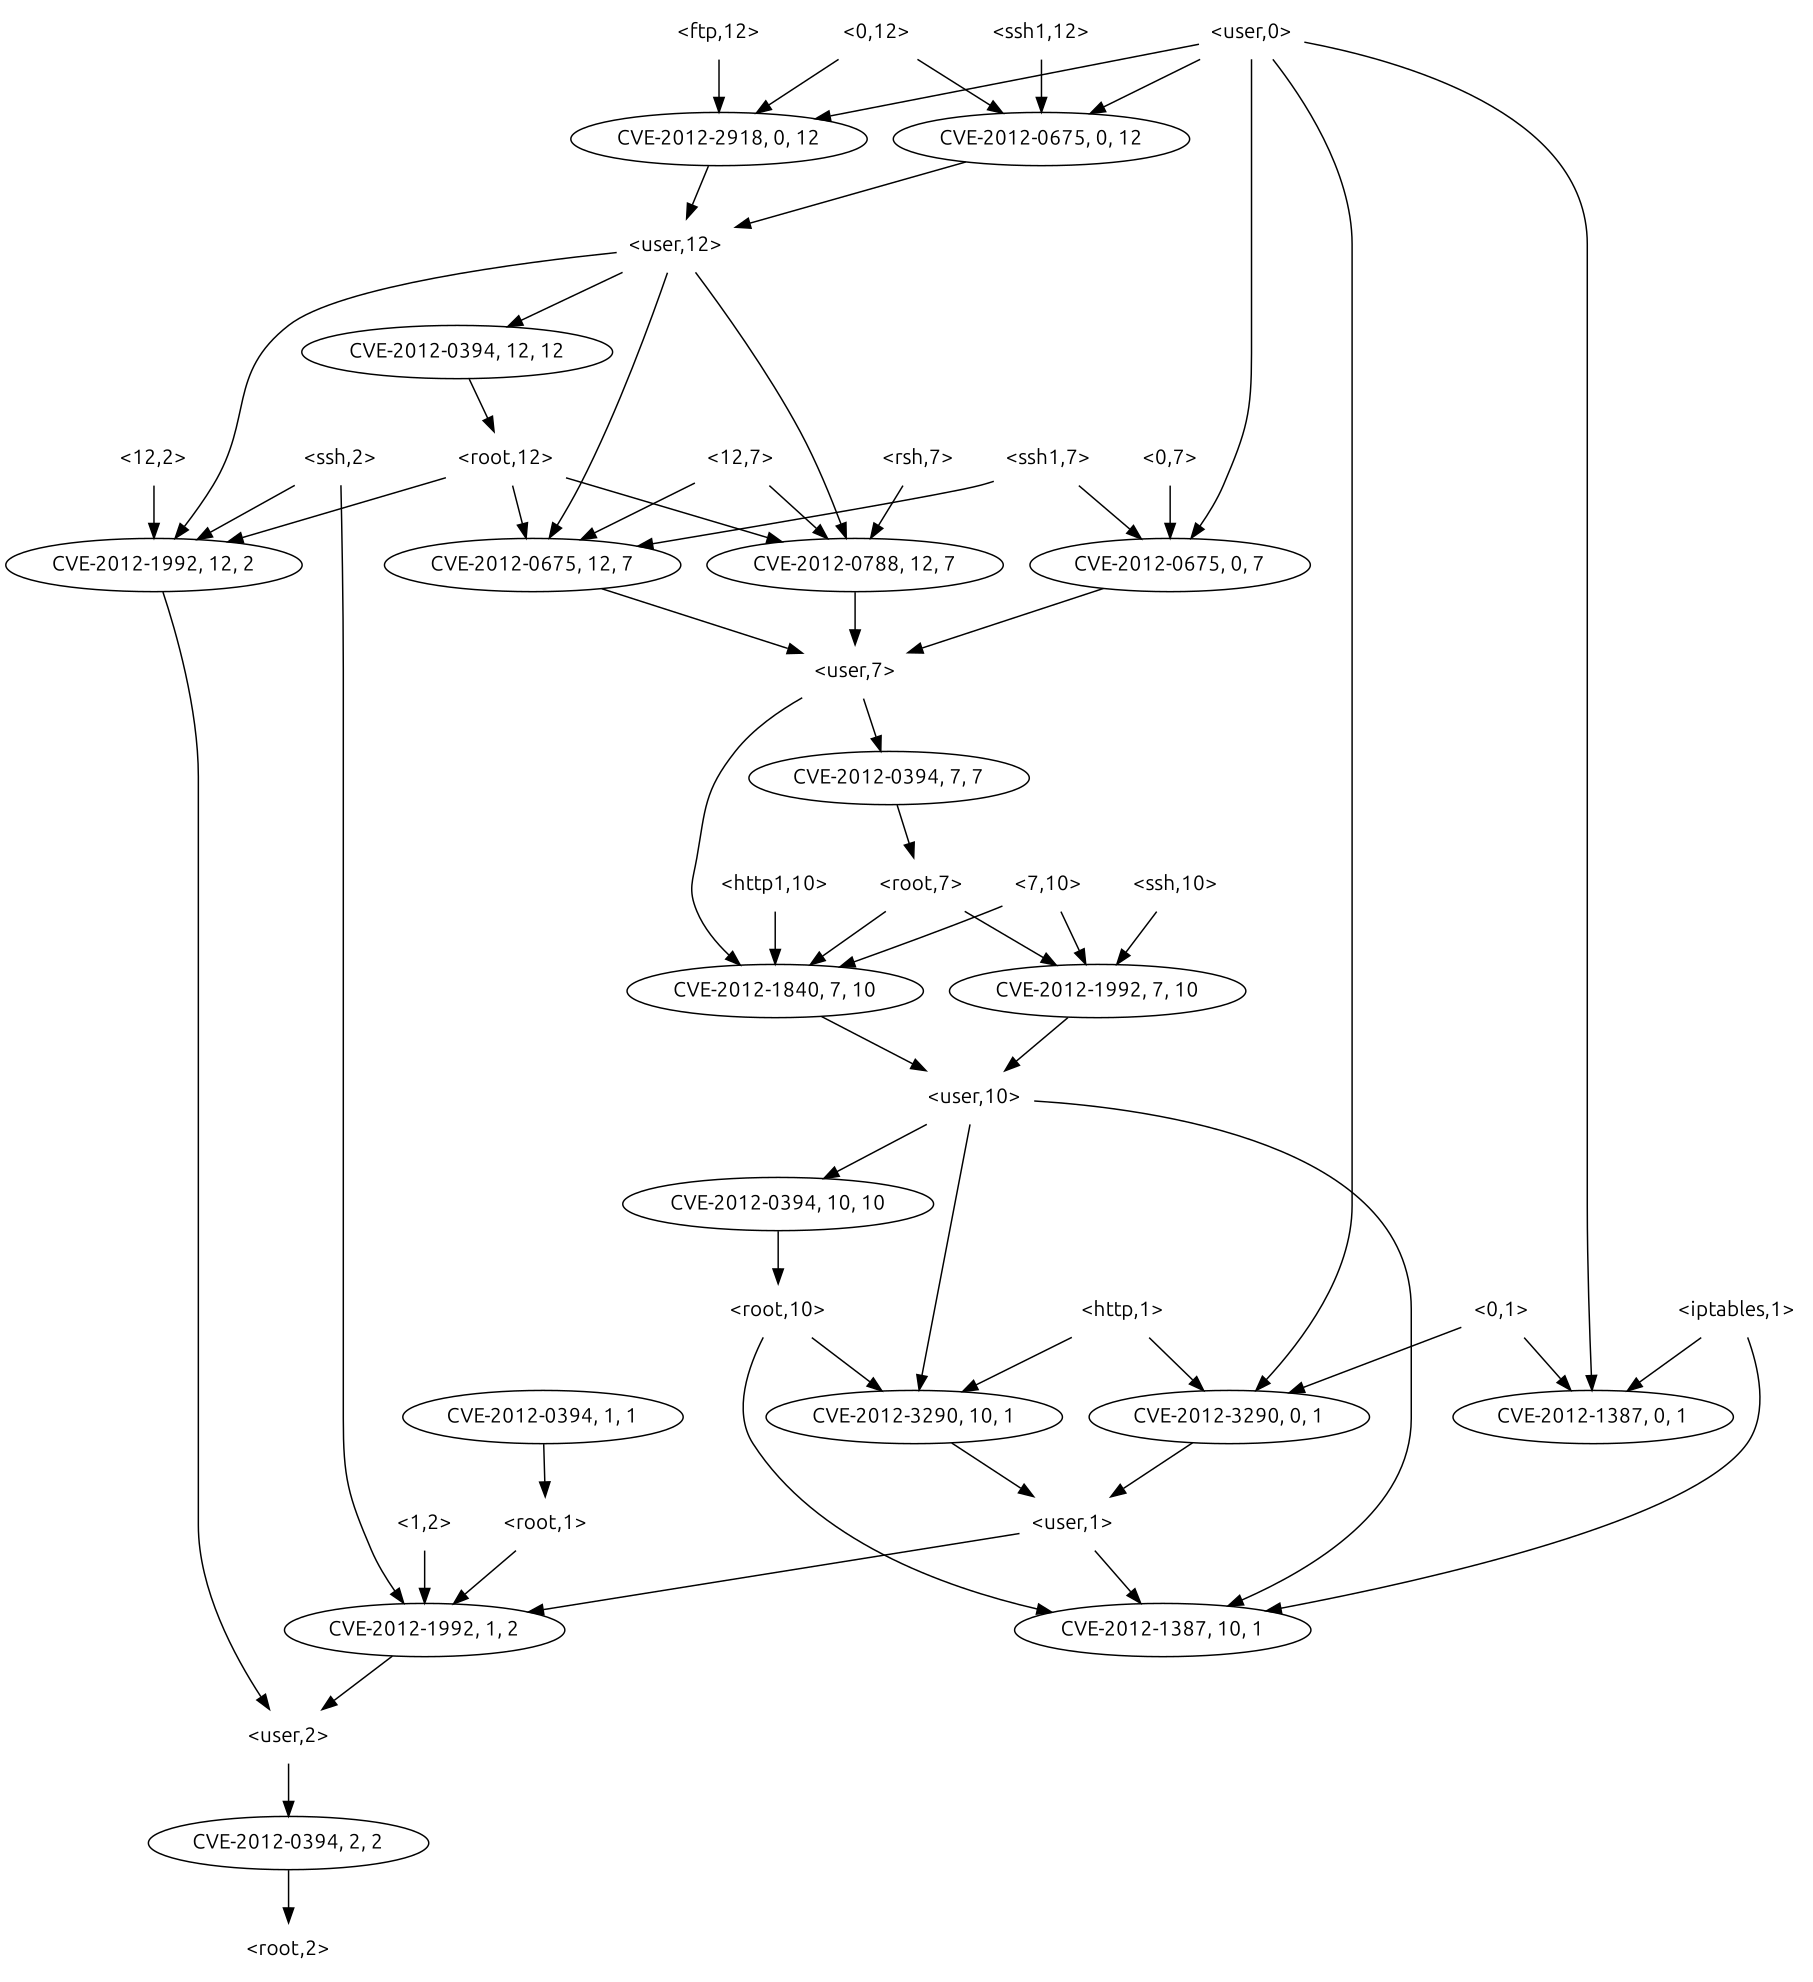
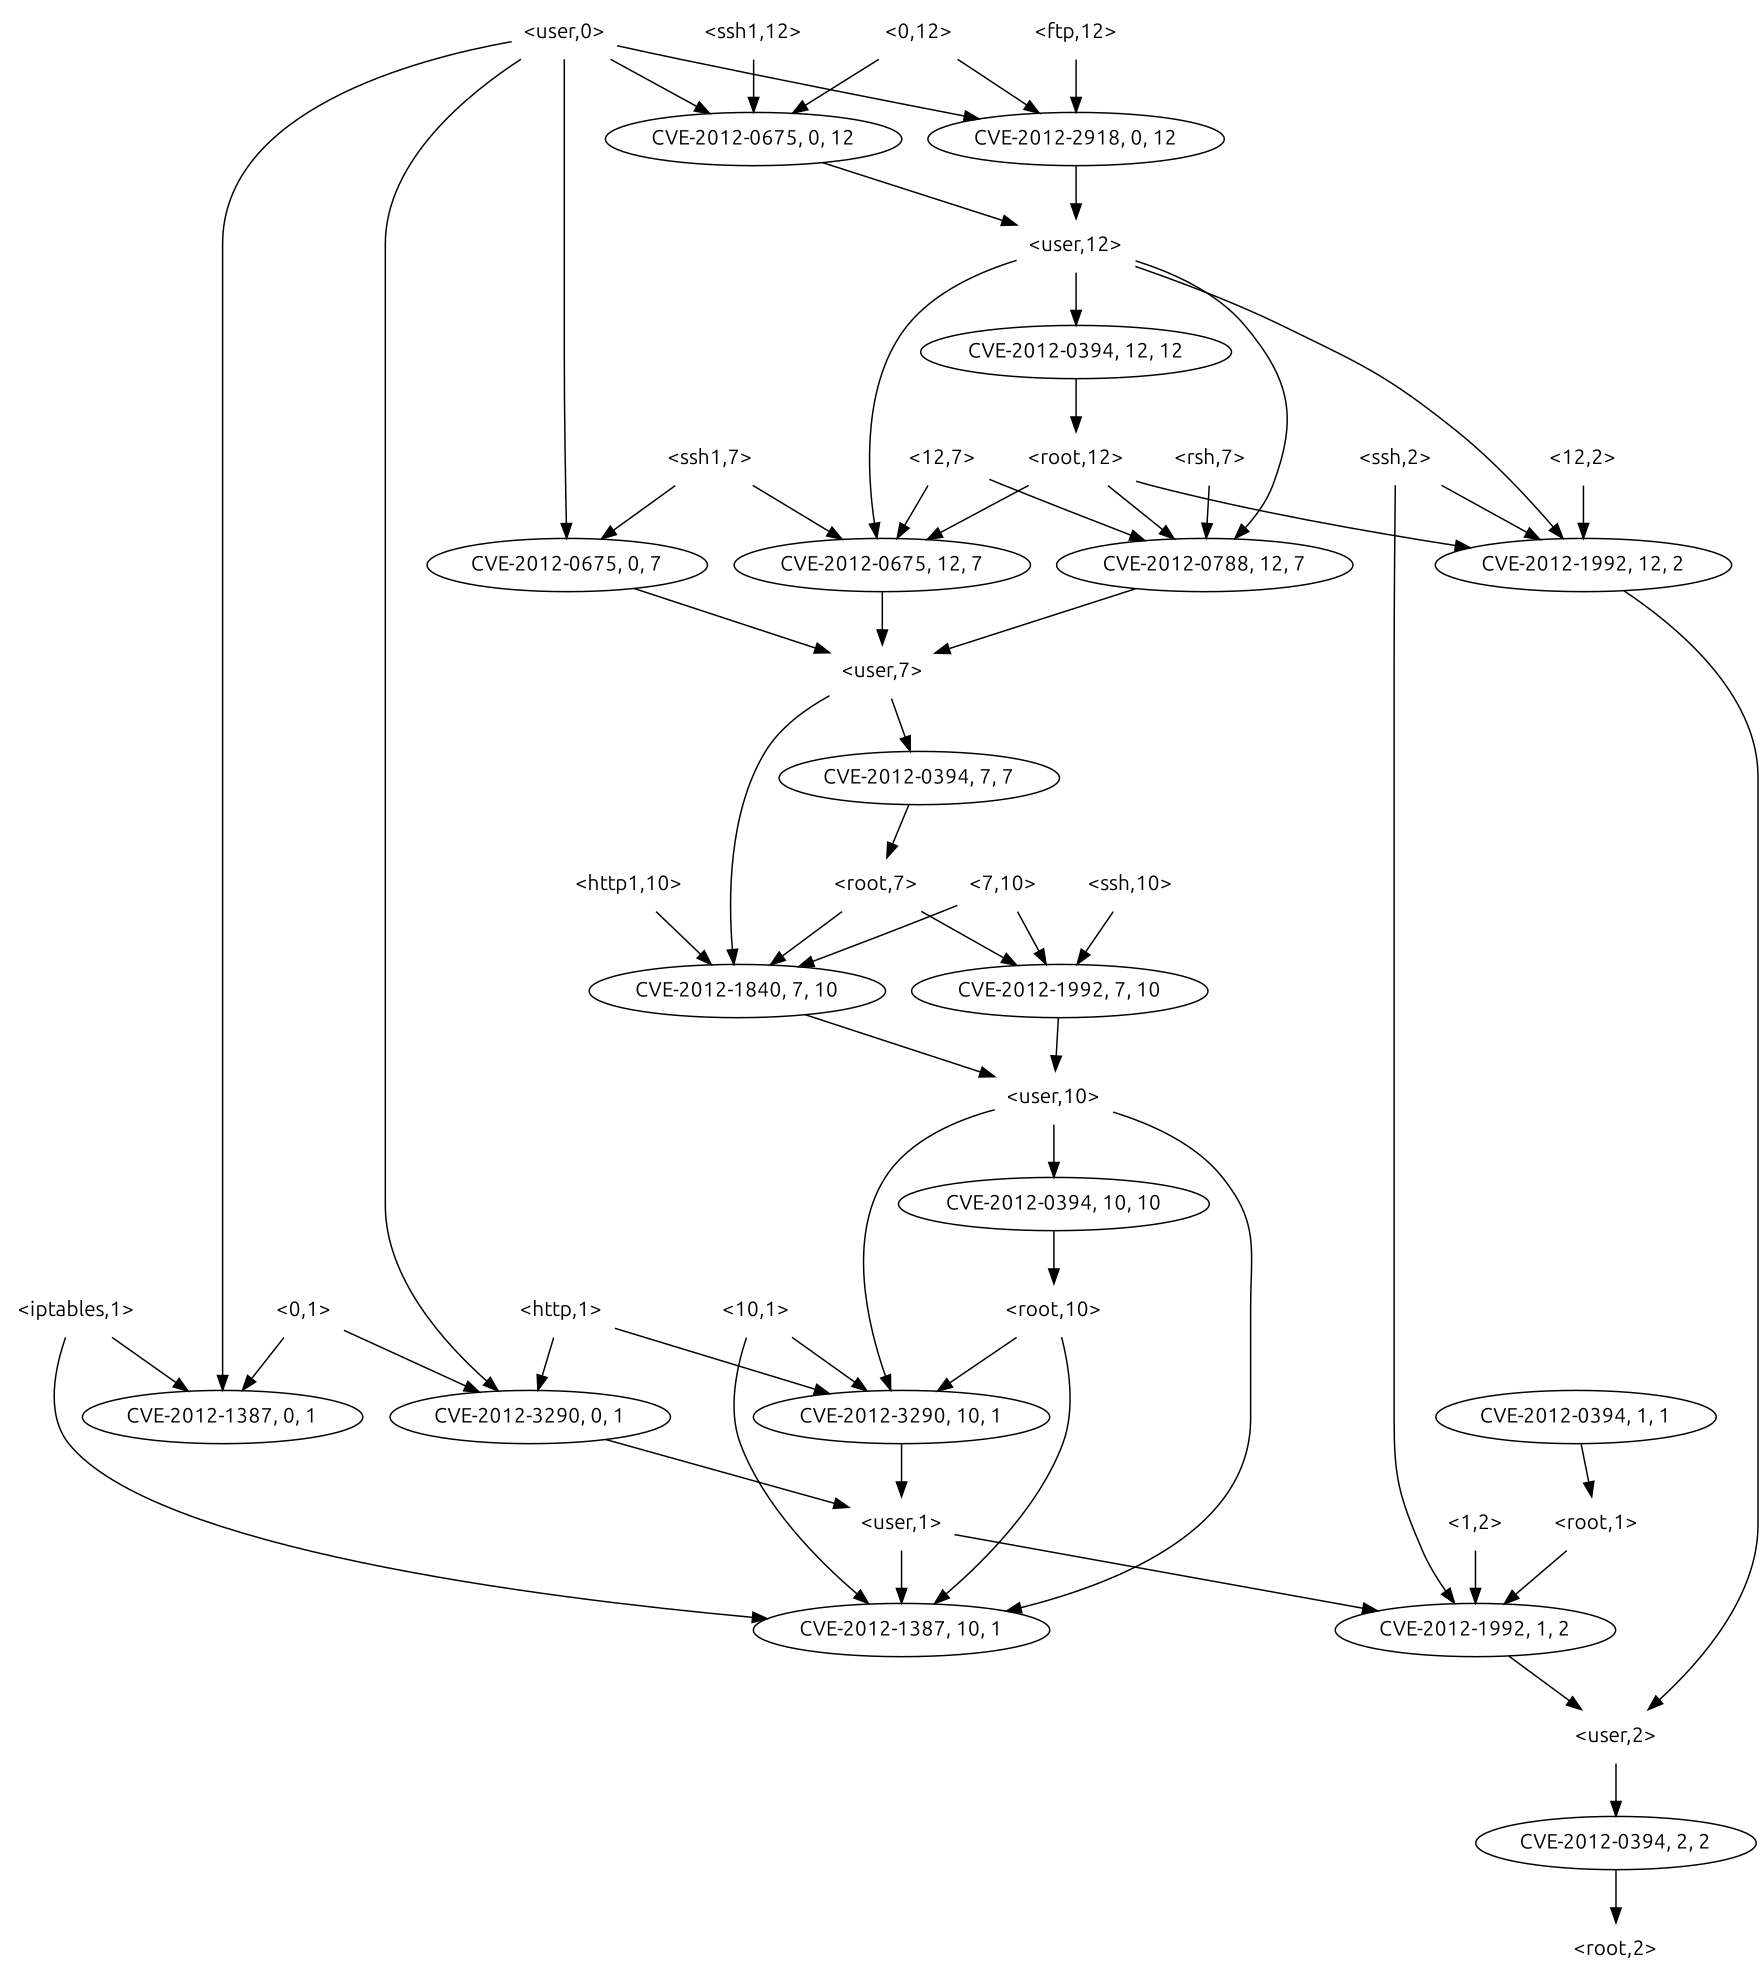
(1170, 459) -> none
none -> (757, 1311)
